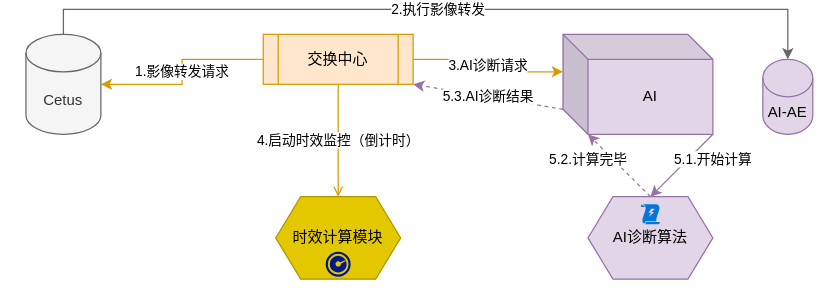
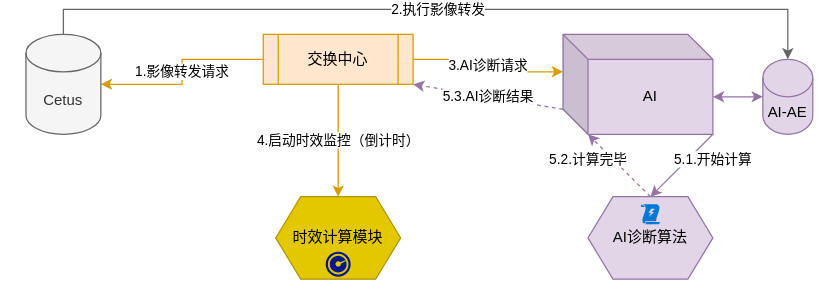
none -> (738, 97)
(338, 189) -> (338, 187)
